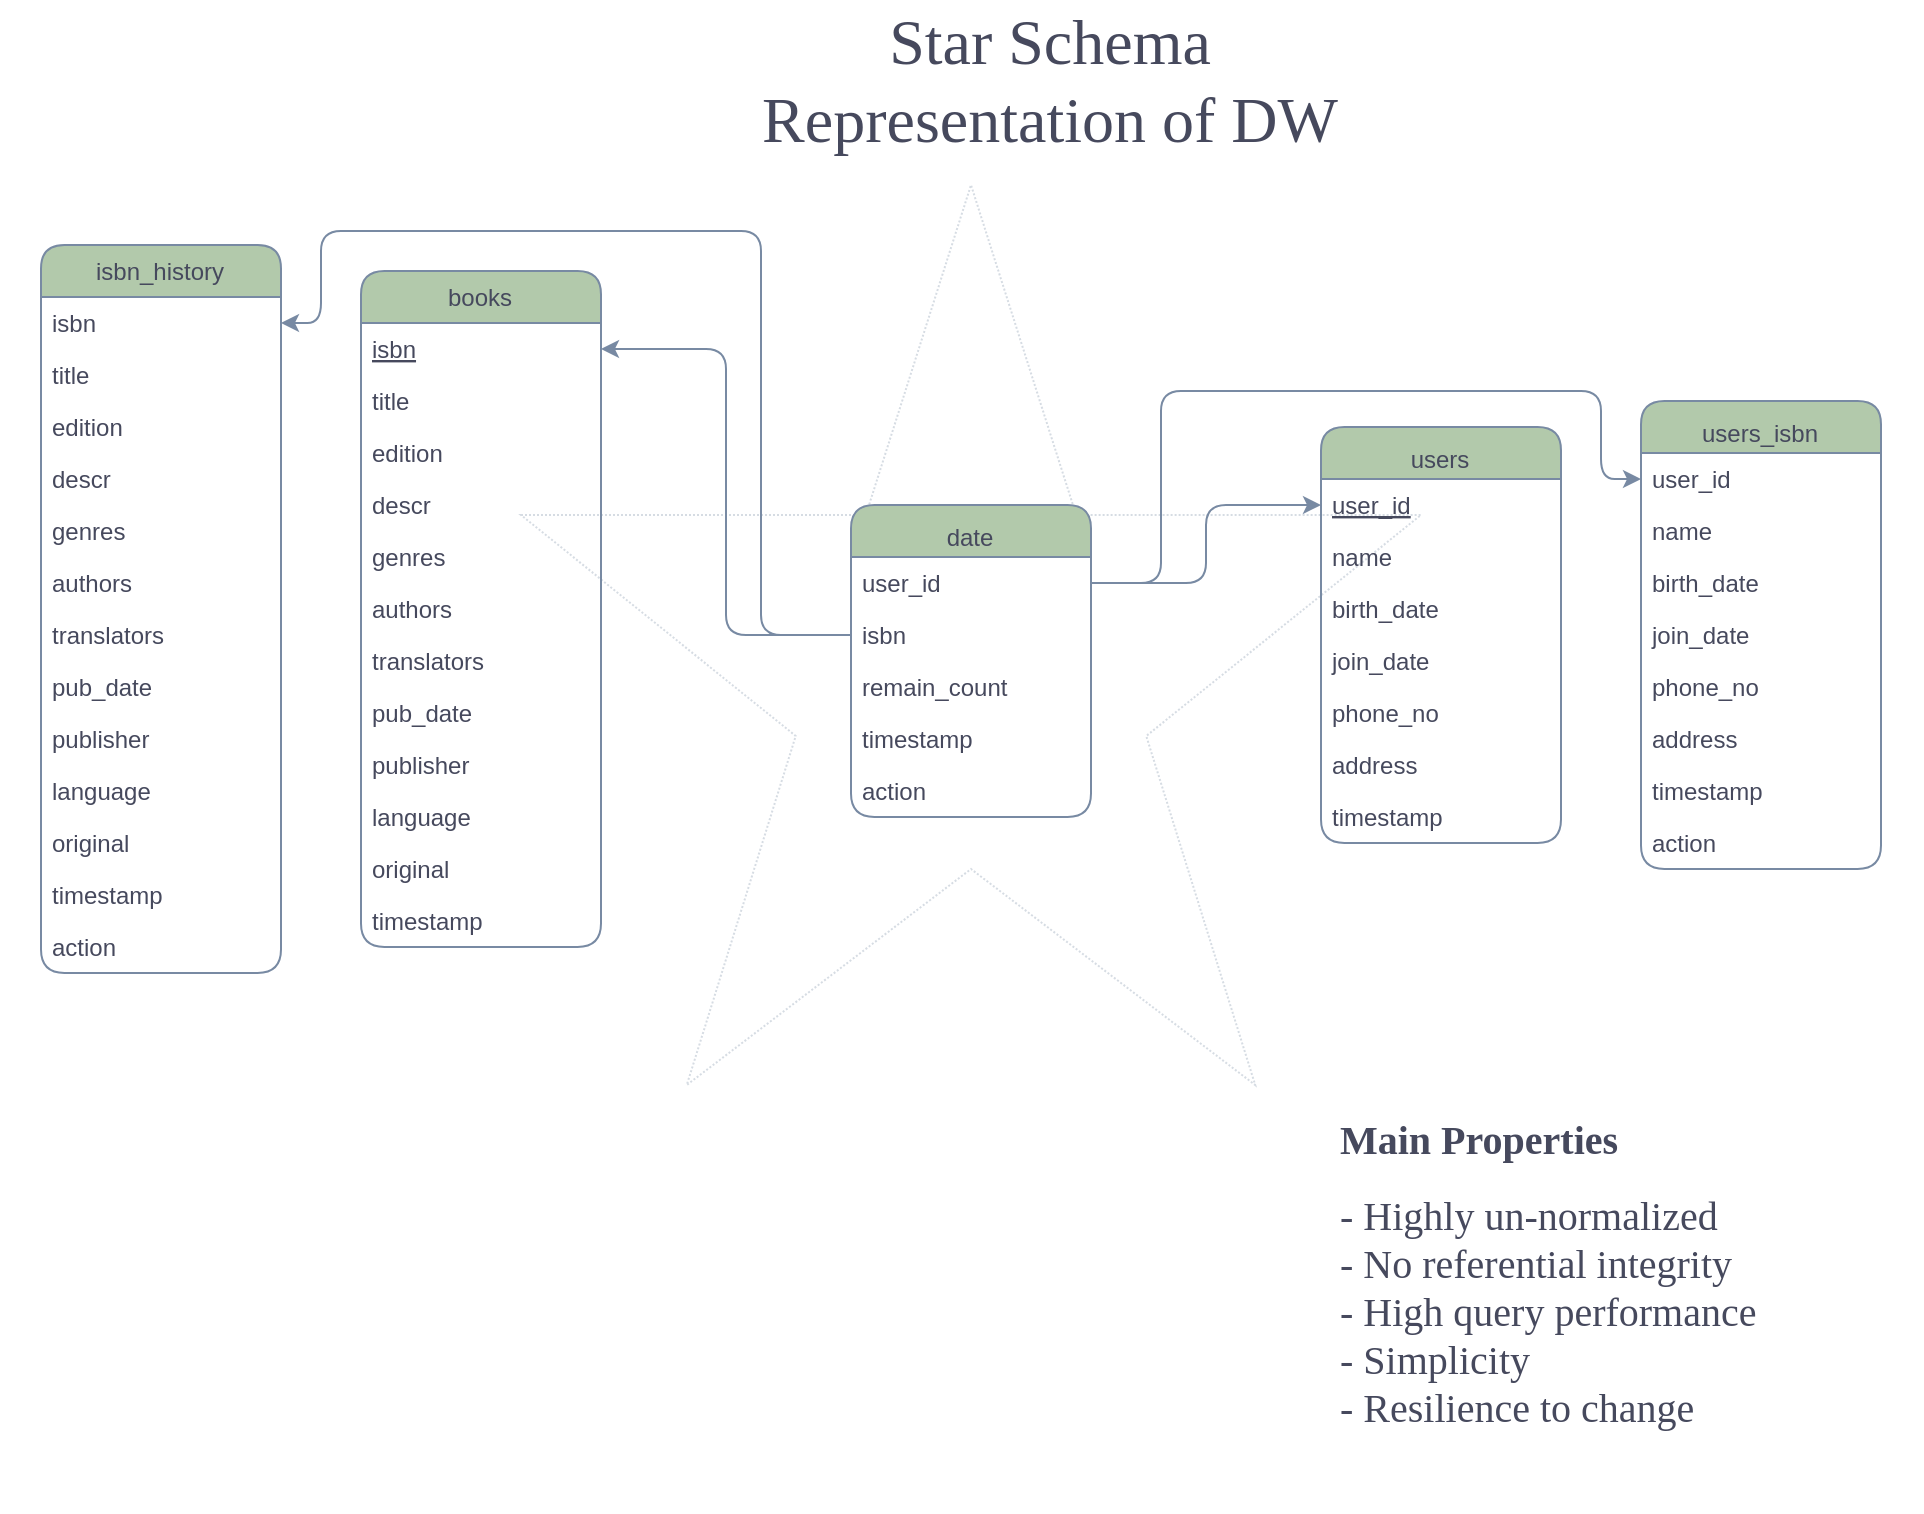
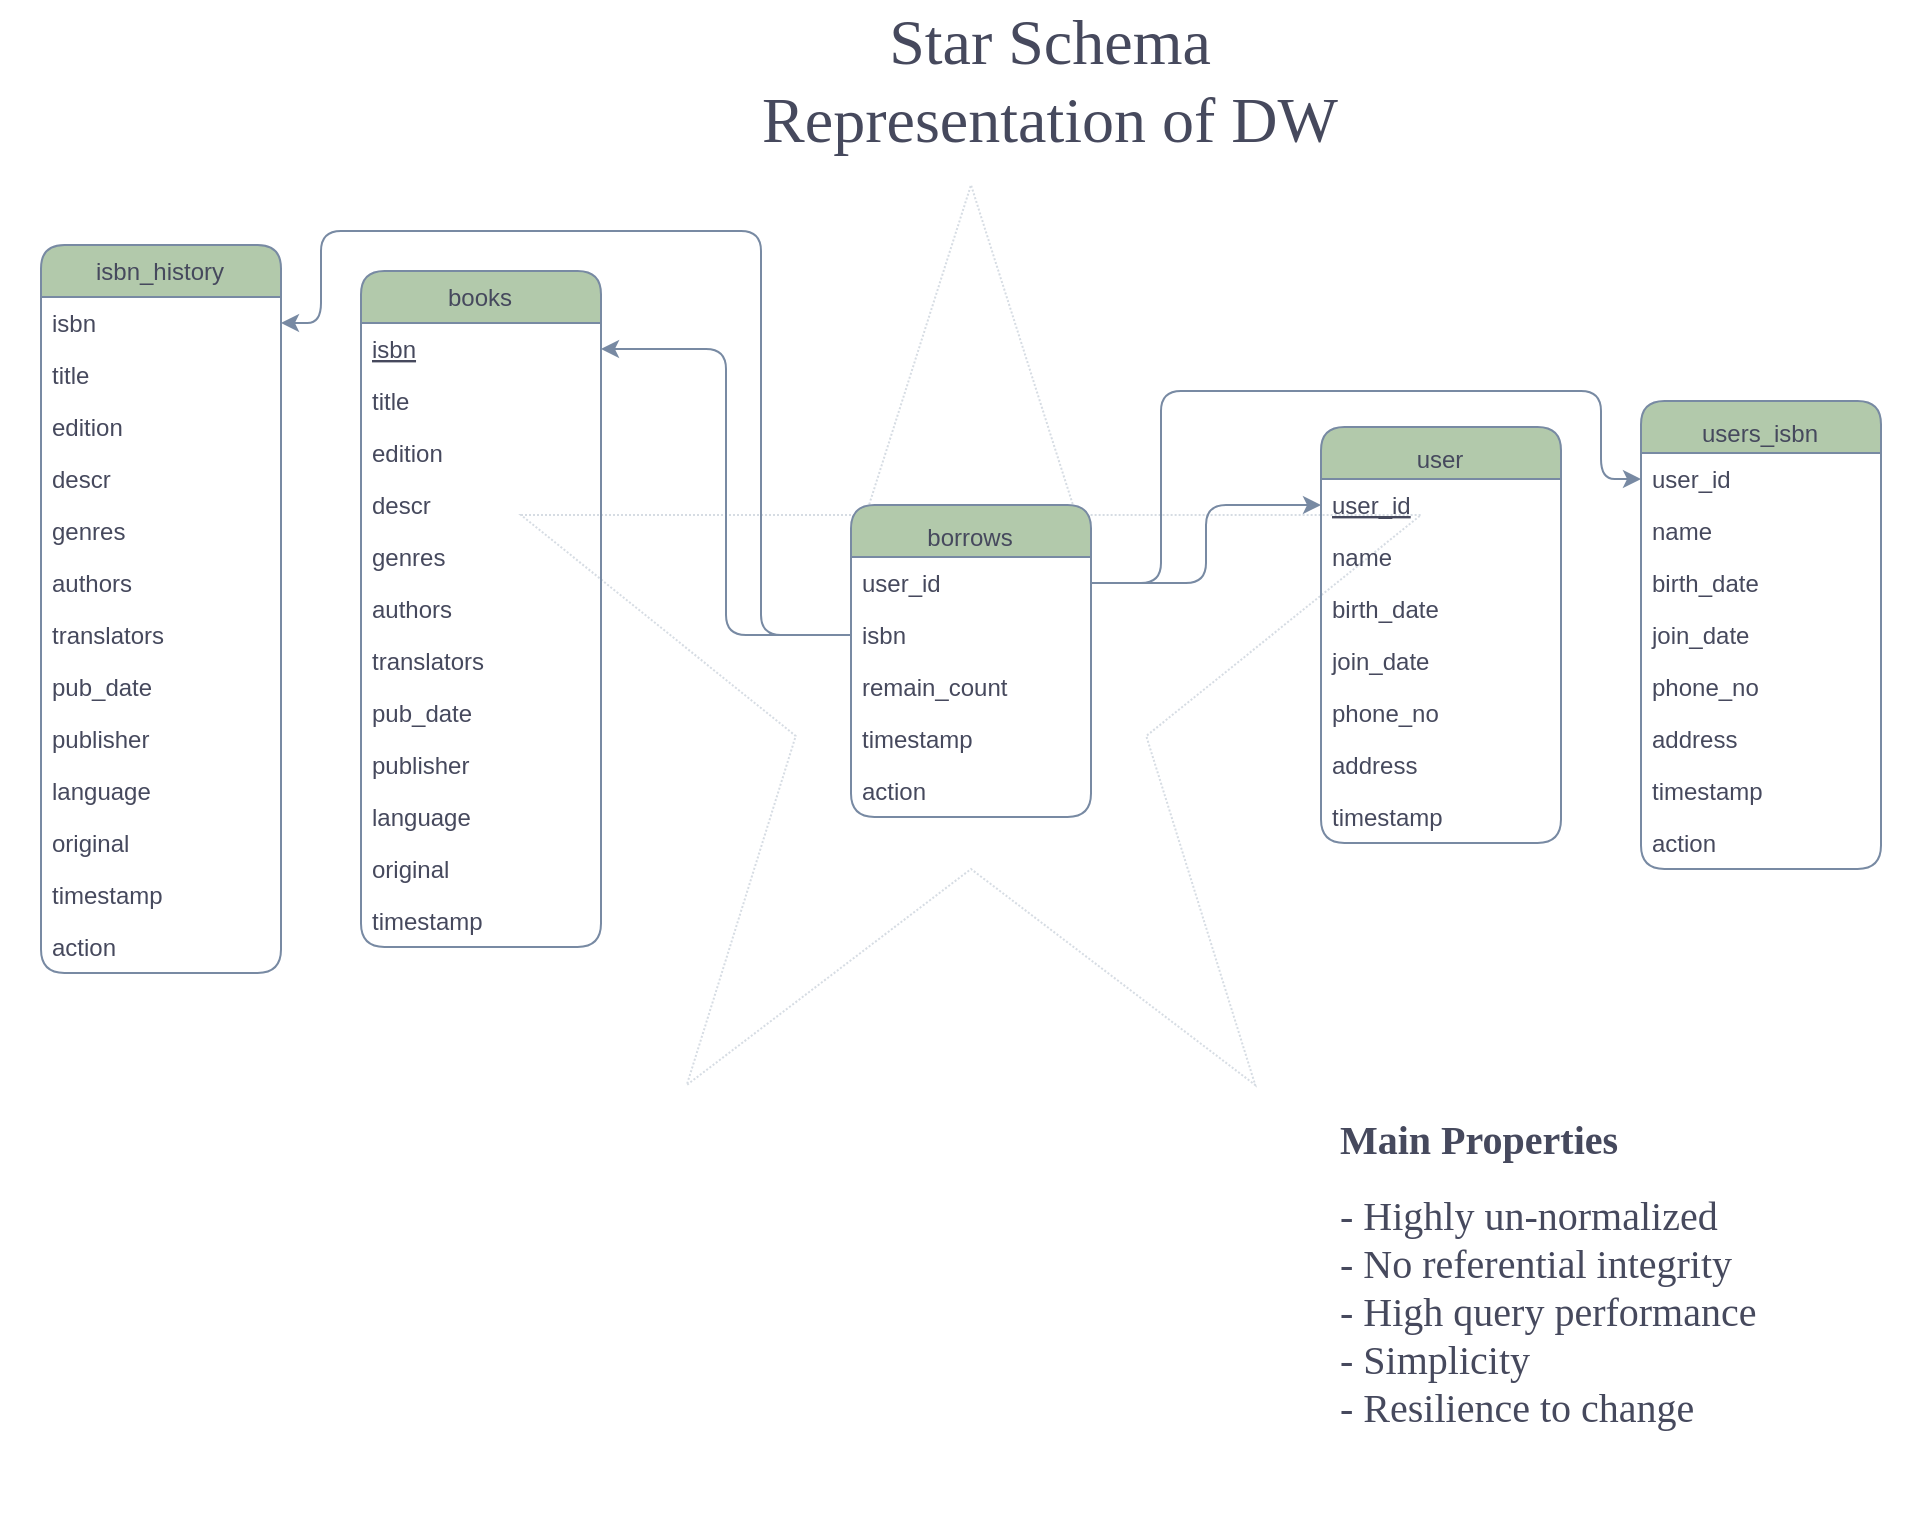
(1440, 460) -> (1440, 460)
(970, 538) -> (970, 538)
